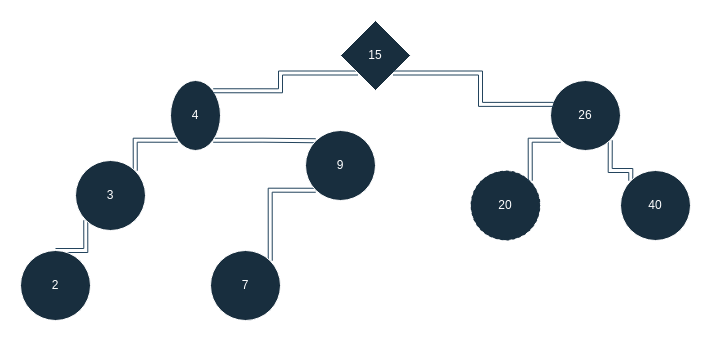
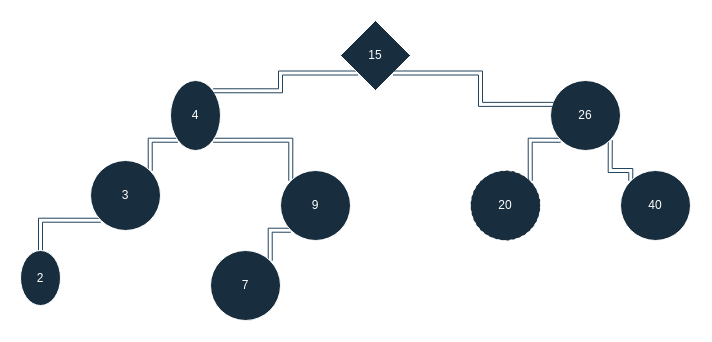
(341, 166) -> (316, 206)
(111, 196) -> (126, 196)
(56, 286) -> (41, 278)
